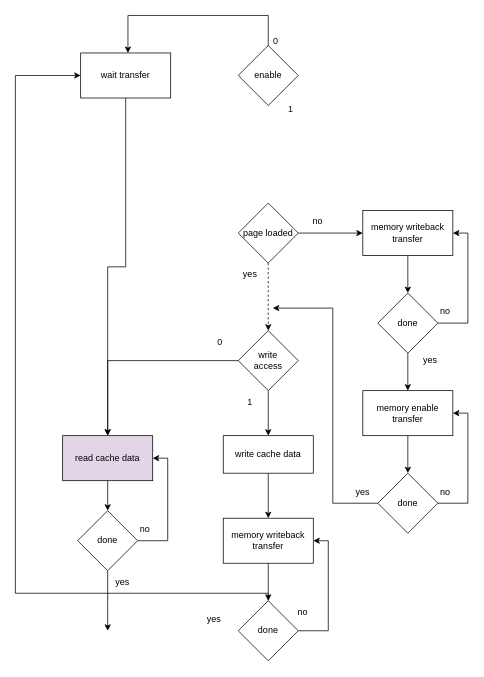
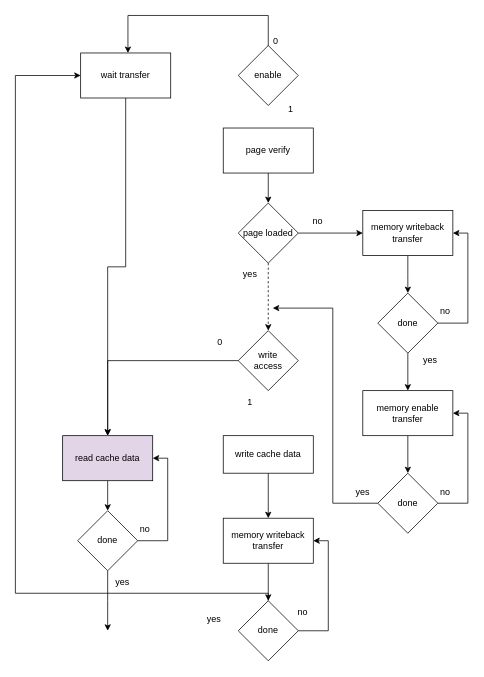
none -> (268, 150)
none -> (268, 185)
(268, 410) -> none
